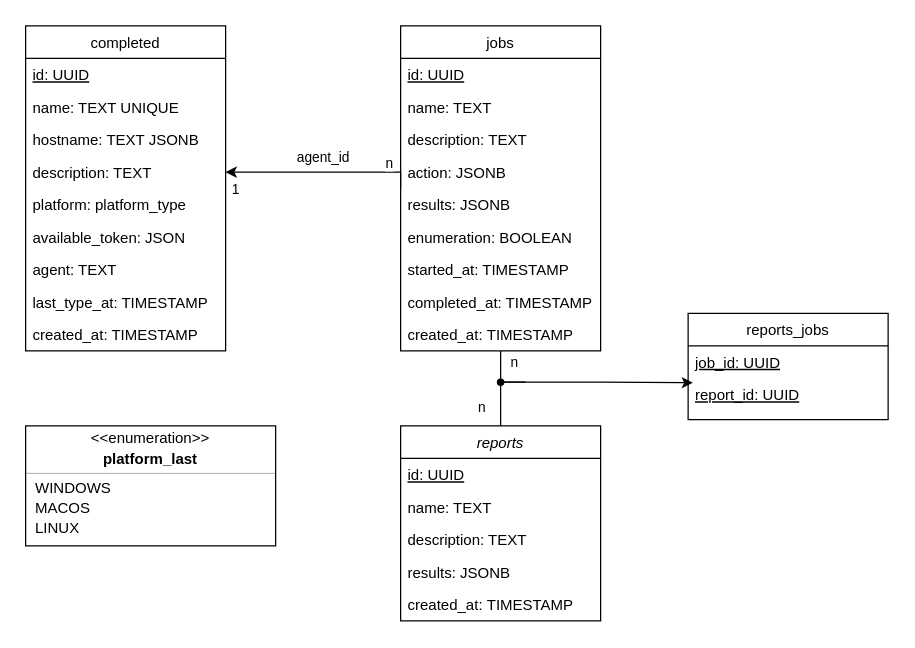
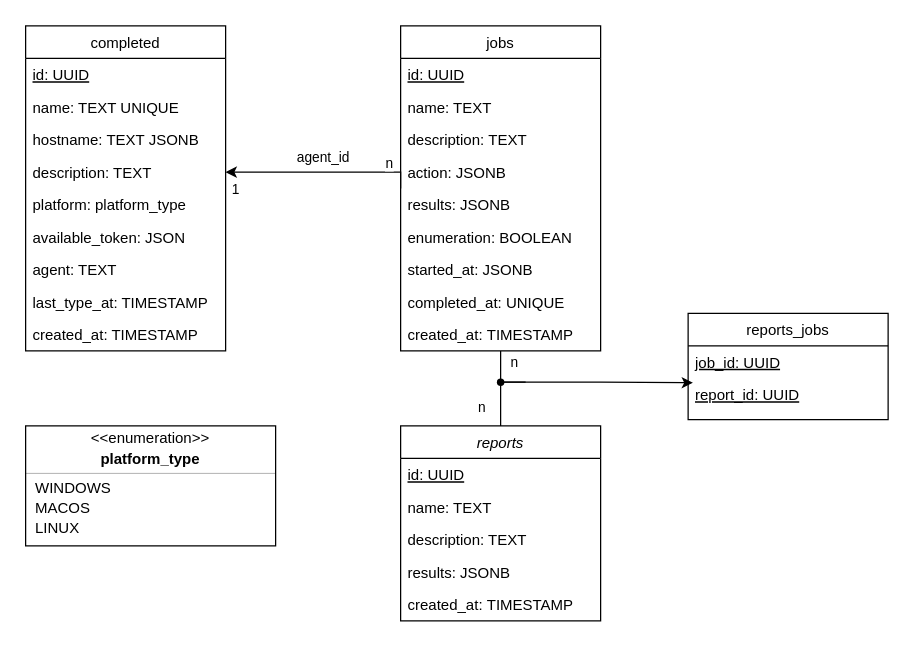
(492, 270) -> (475, 270)
(498, 303) -> (486, 303)
(151, 459) -> (151, 459)
